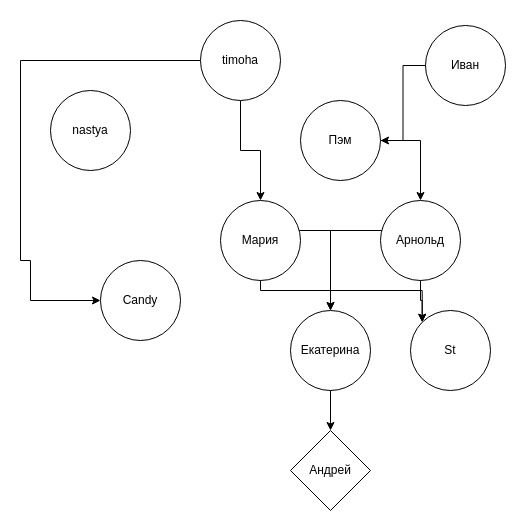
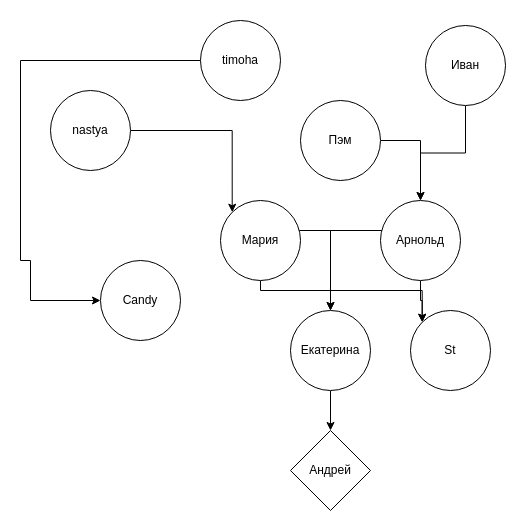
(403, 91) -> (466, 151)
none -> (219, 131)
(247, 151) -> none
